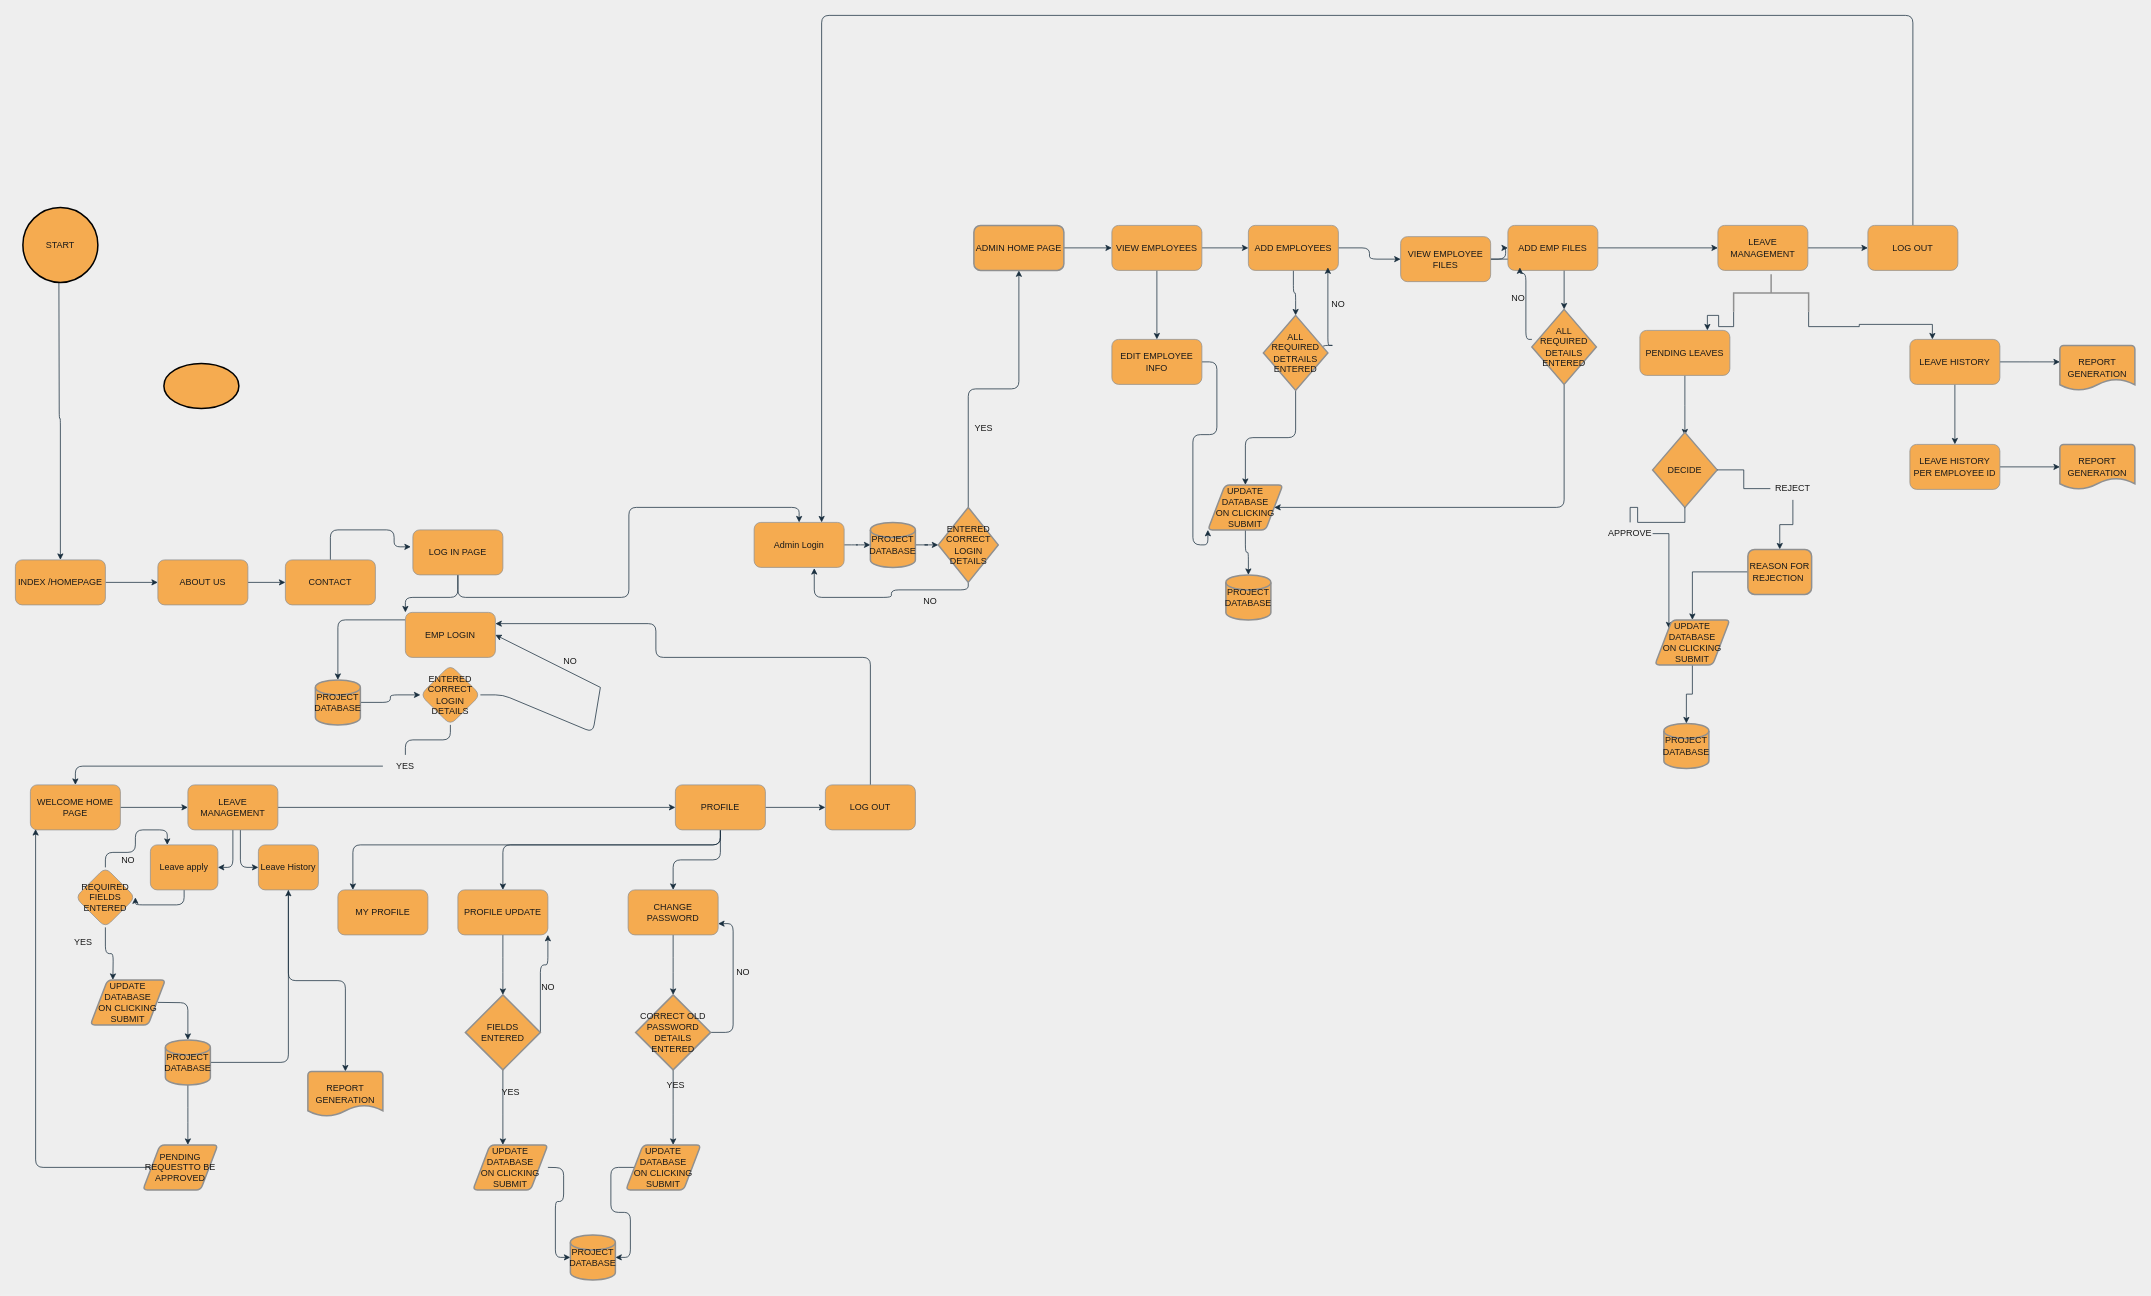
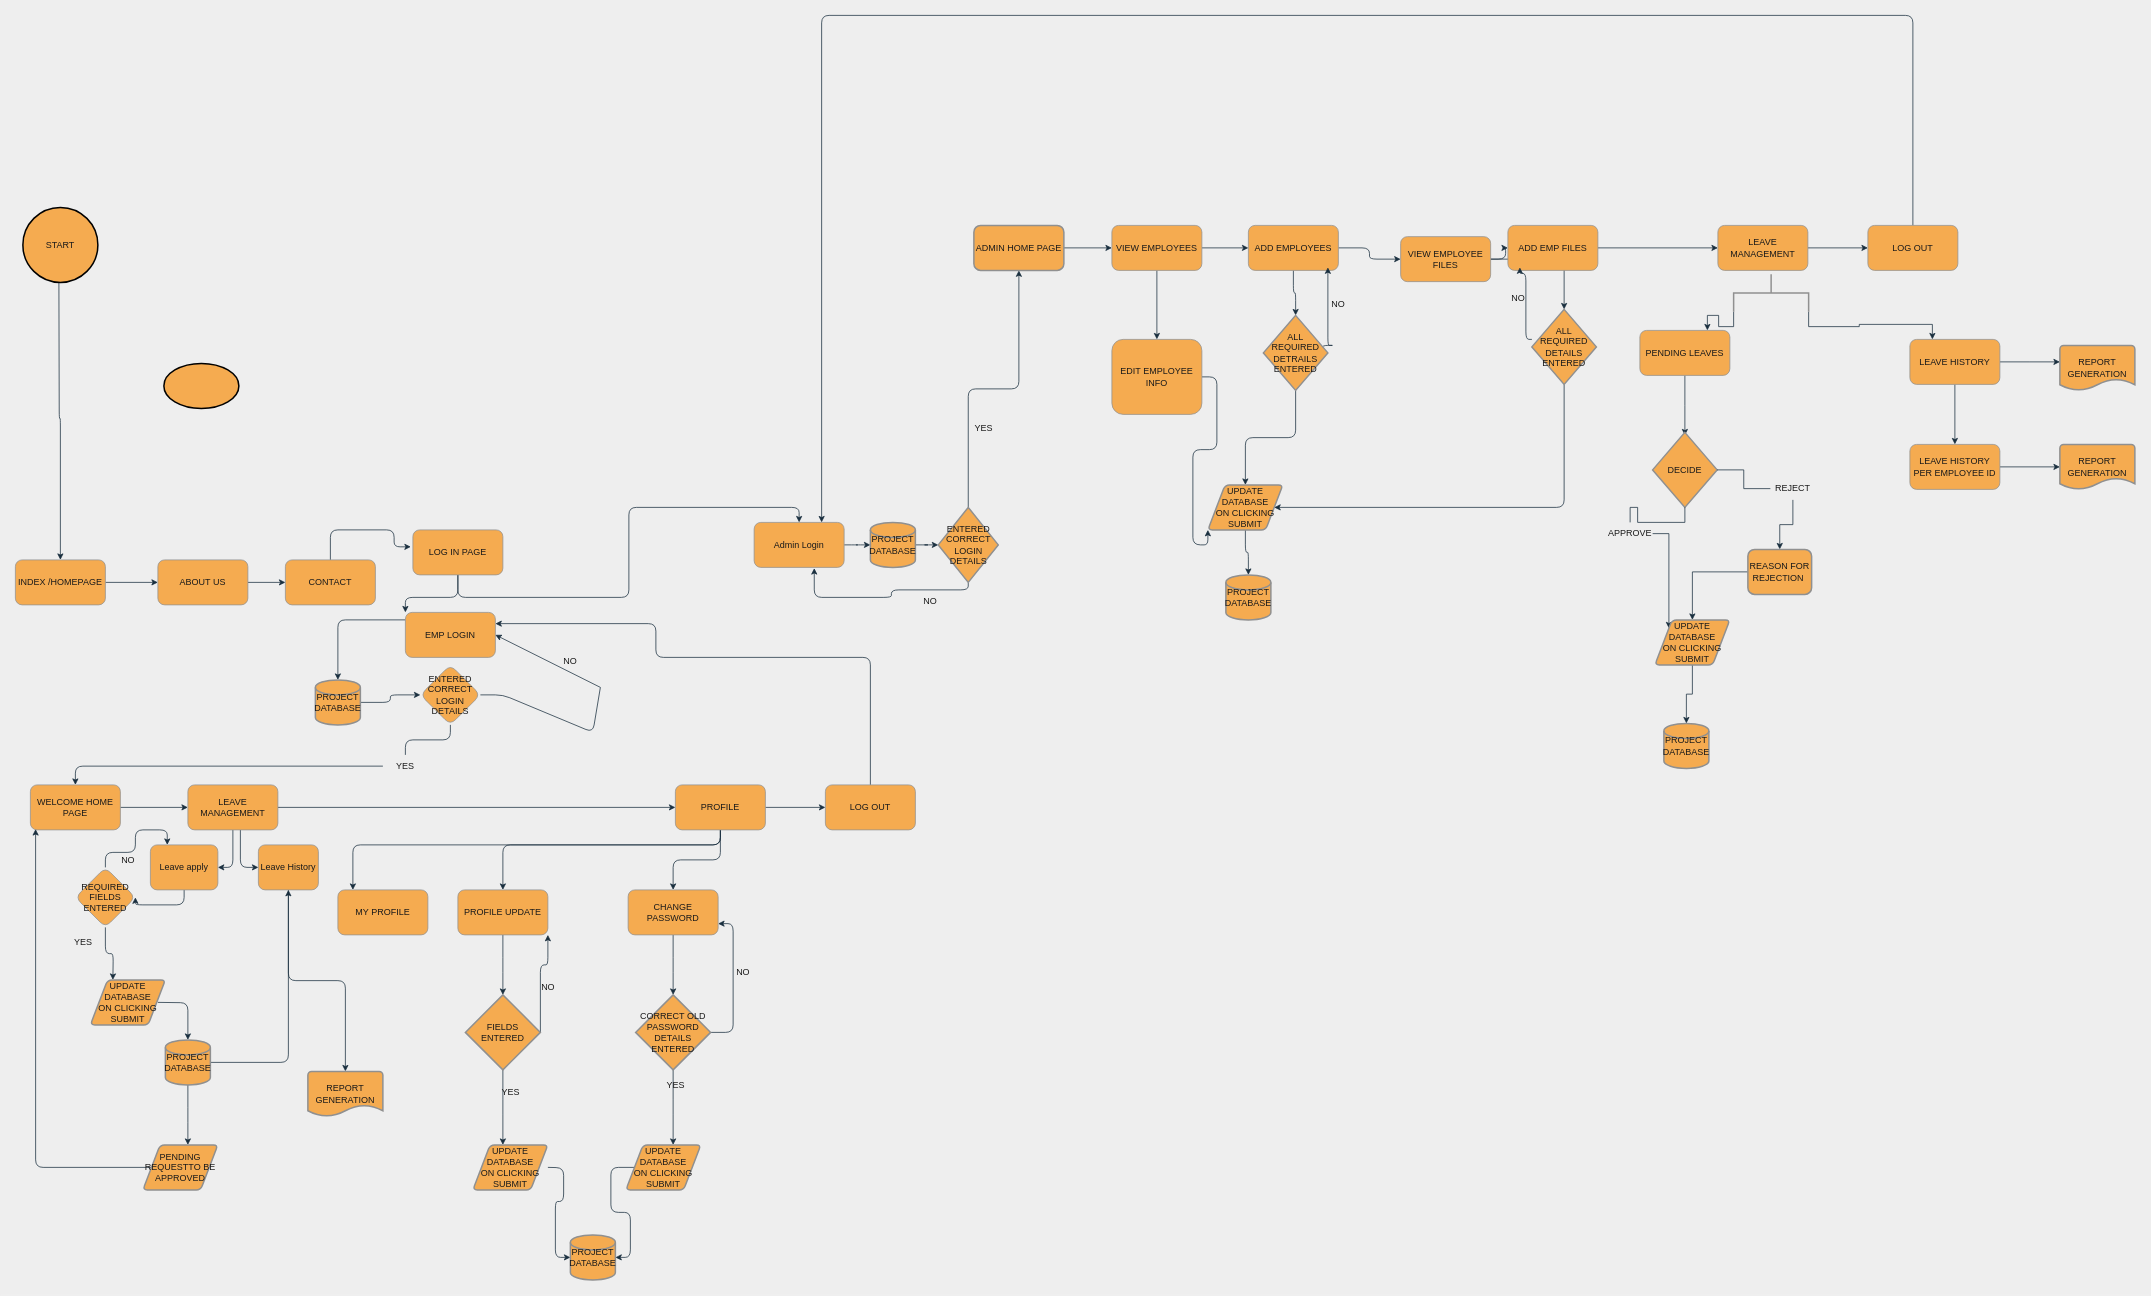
(1157, 362) -> (1157, 377)
